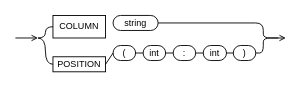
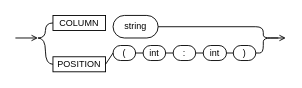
(135, 23) -> (135, 27)
(79, 27) -> (79, 23)
